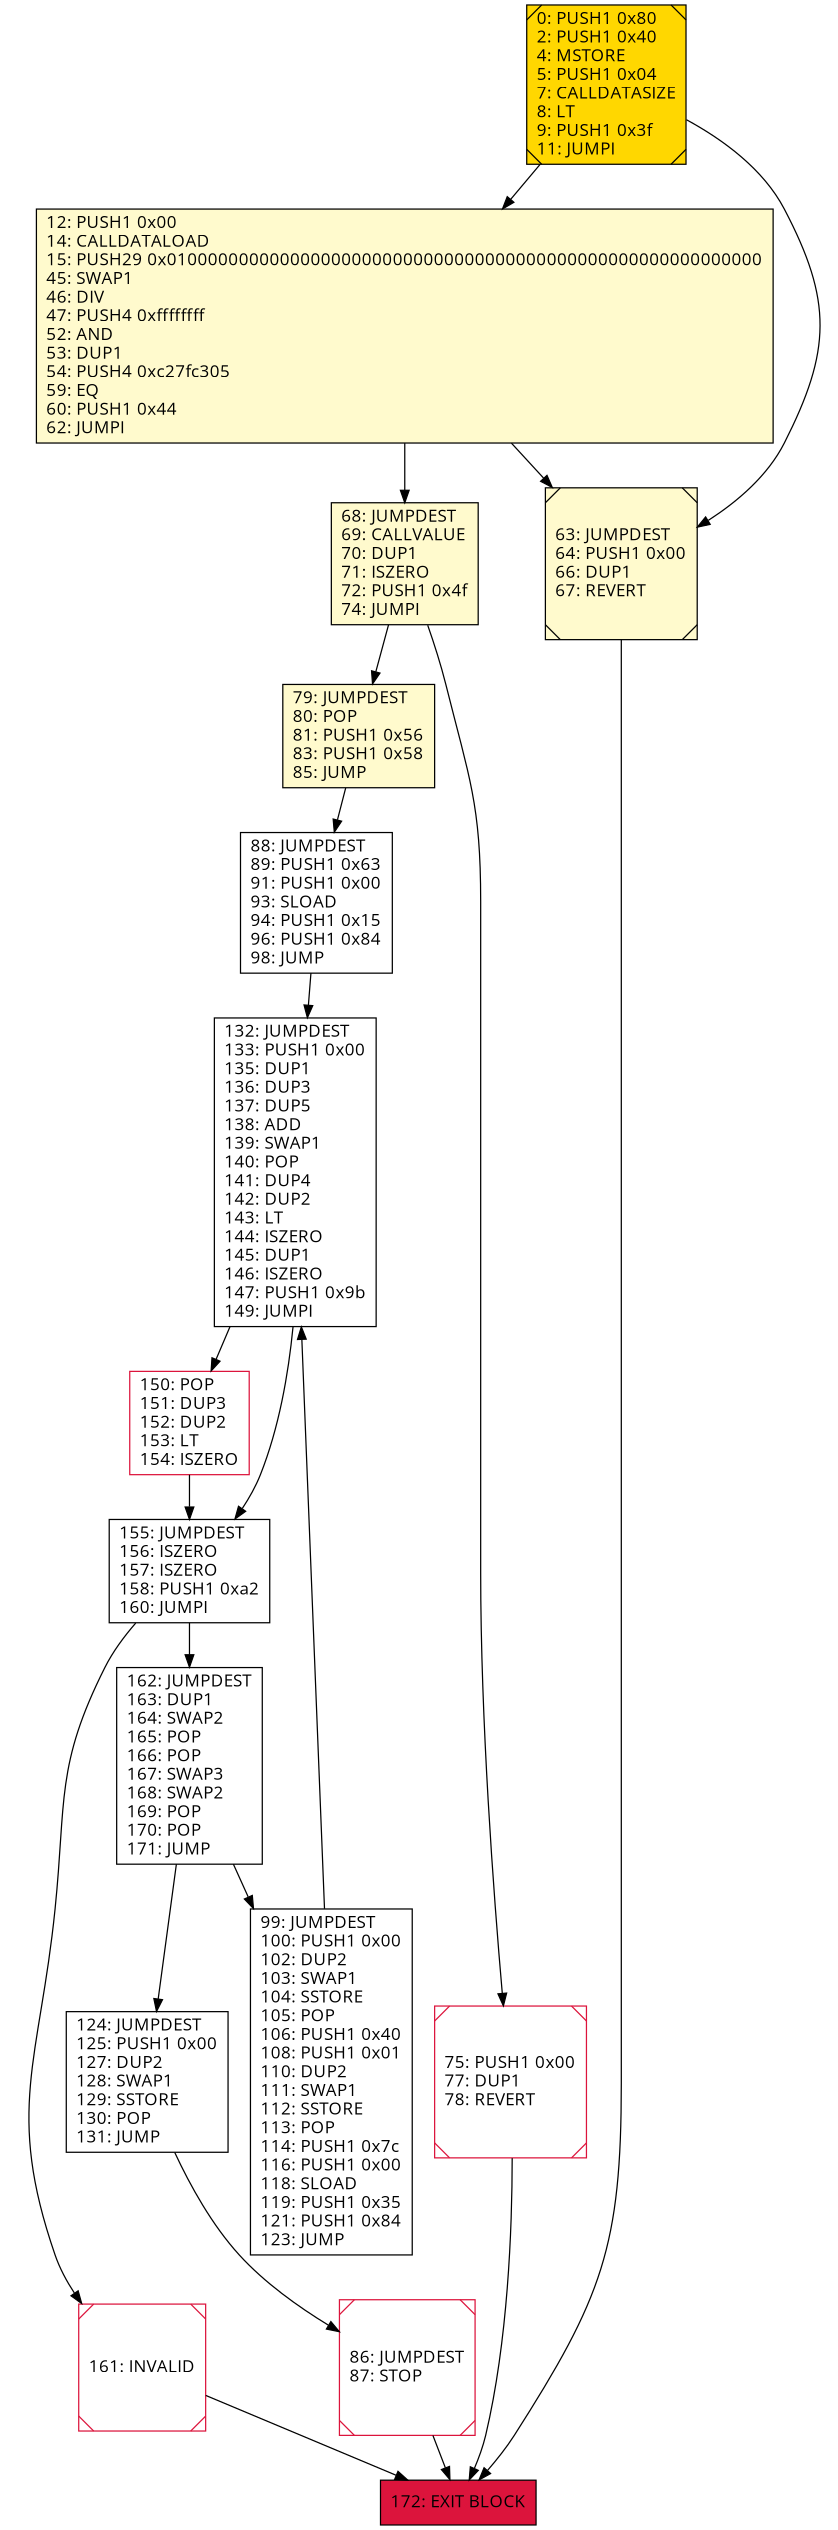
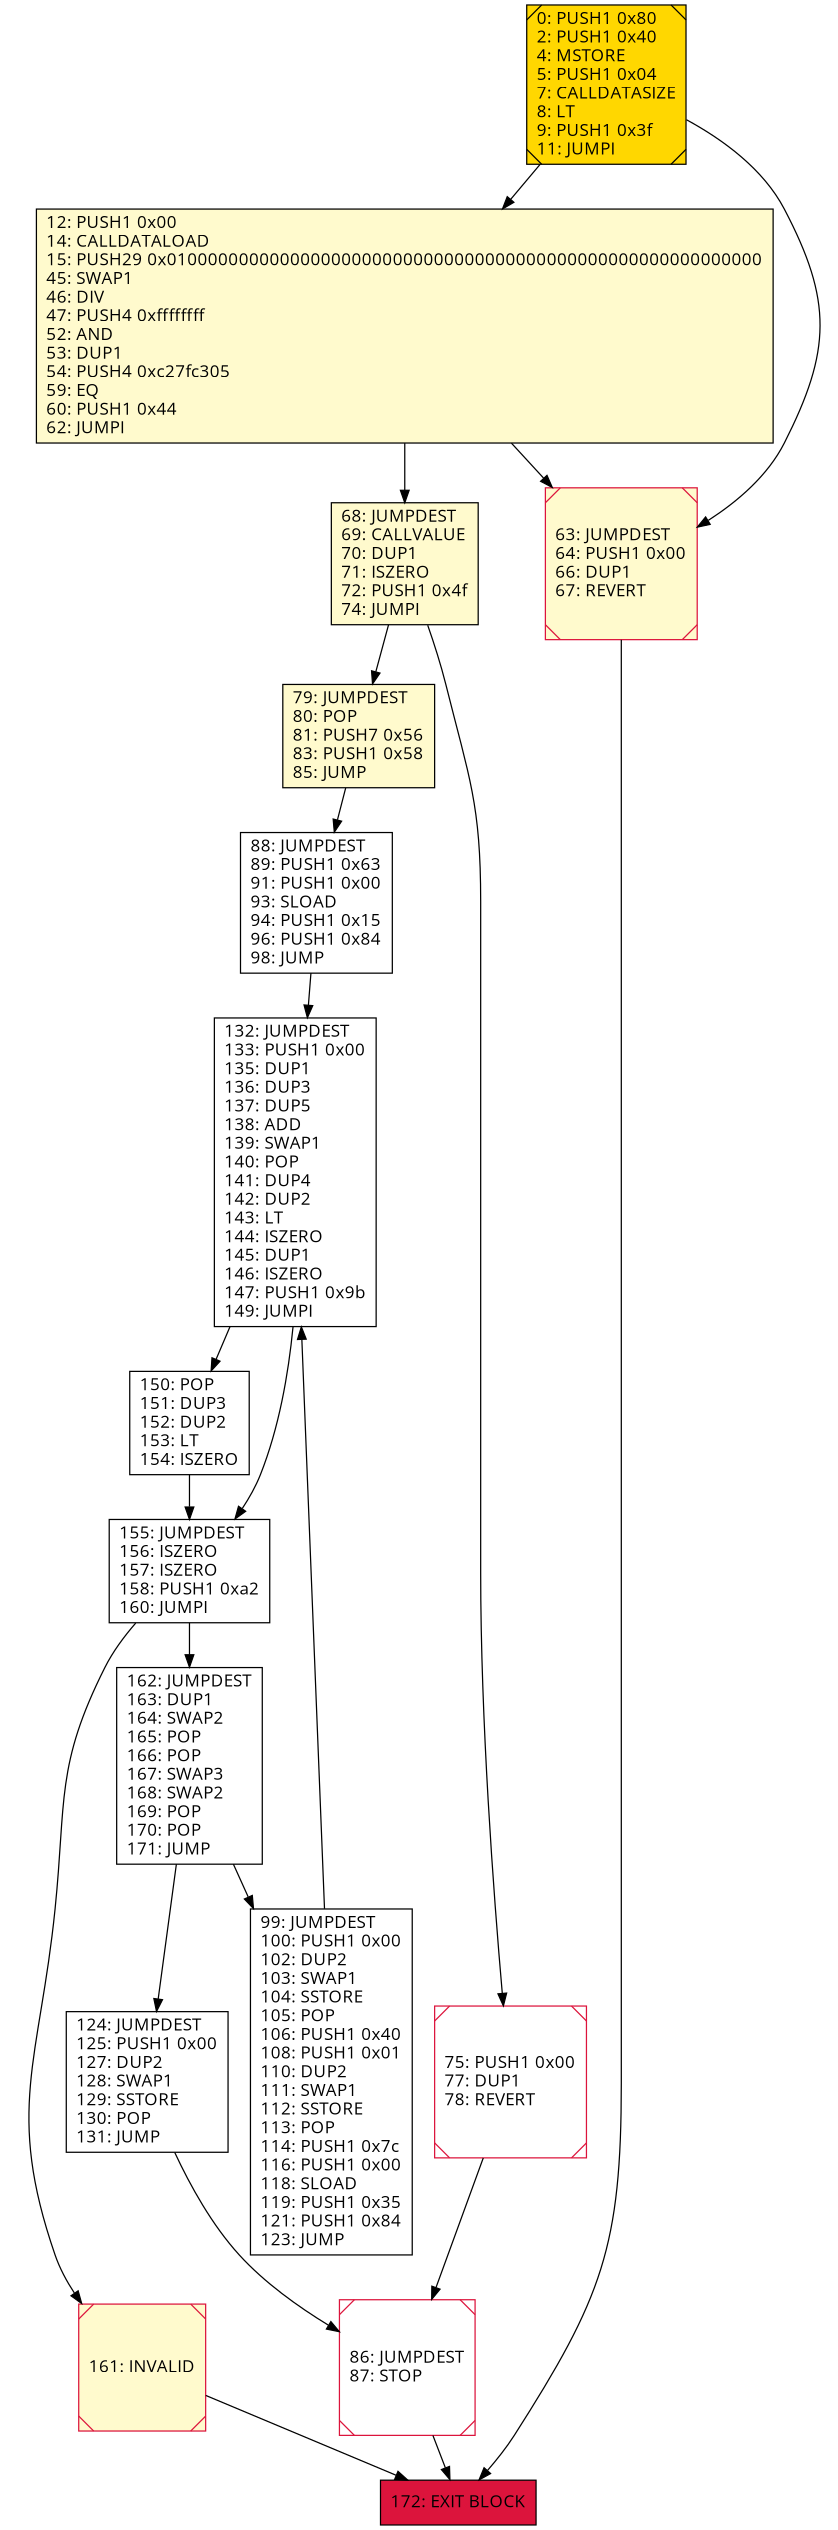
(621, 564) -> (621, 564)
(359, 736) -> (359, 736)
(189, 1423) -> (189, 1423)
(505, 2315) -> (460, 2223)
(142, 2368) -> (142, 2368)
